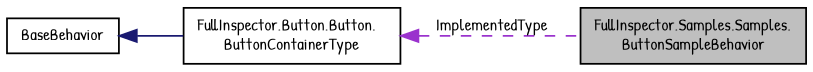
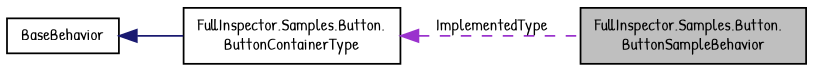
(292, 36) -> (292, 36)
(693, 36) -> (693, 36)
